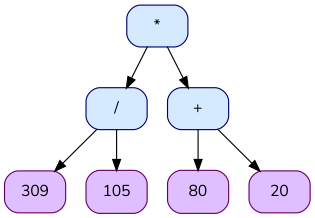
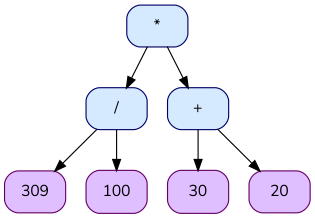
(117, 192) -> (117, 192)
(198, 192) -> (198, 192)
